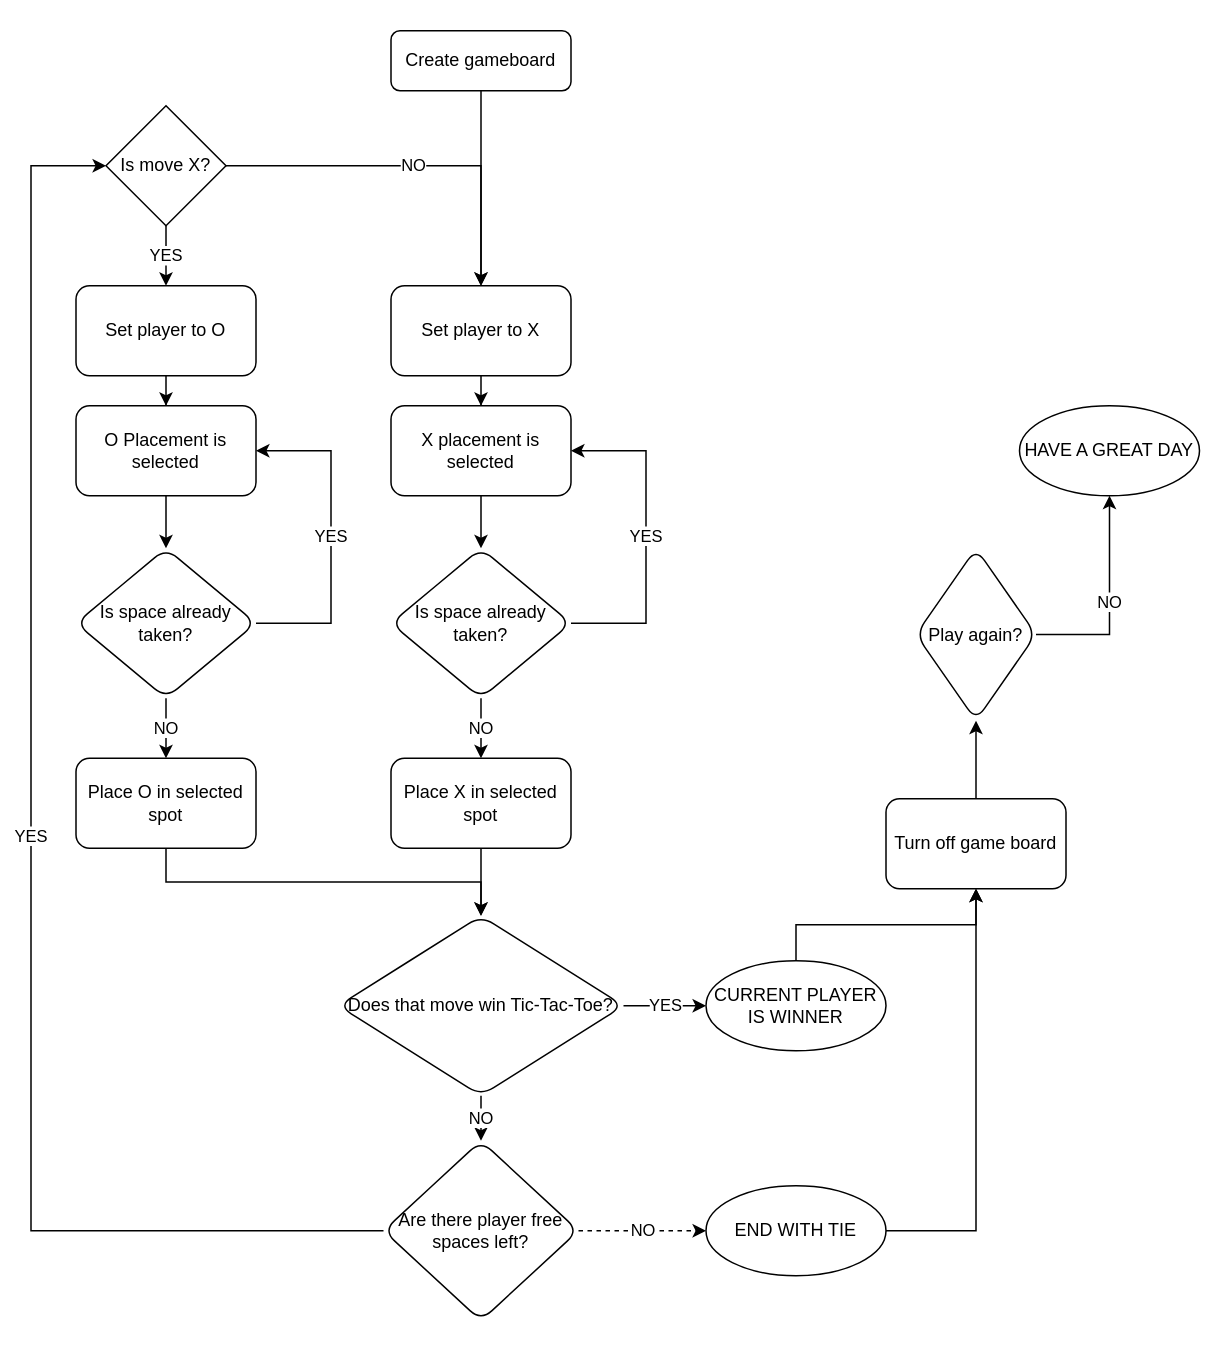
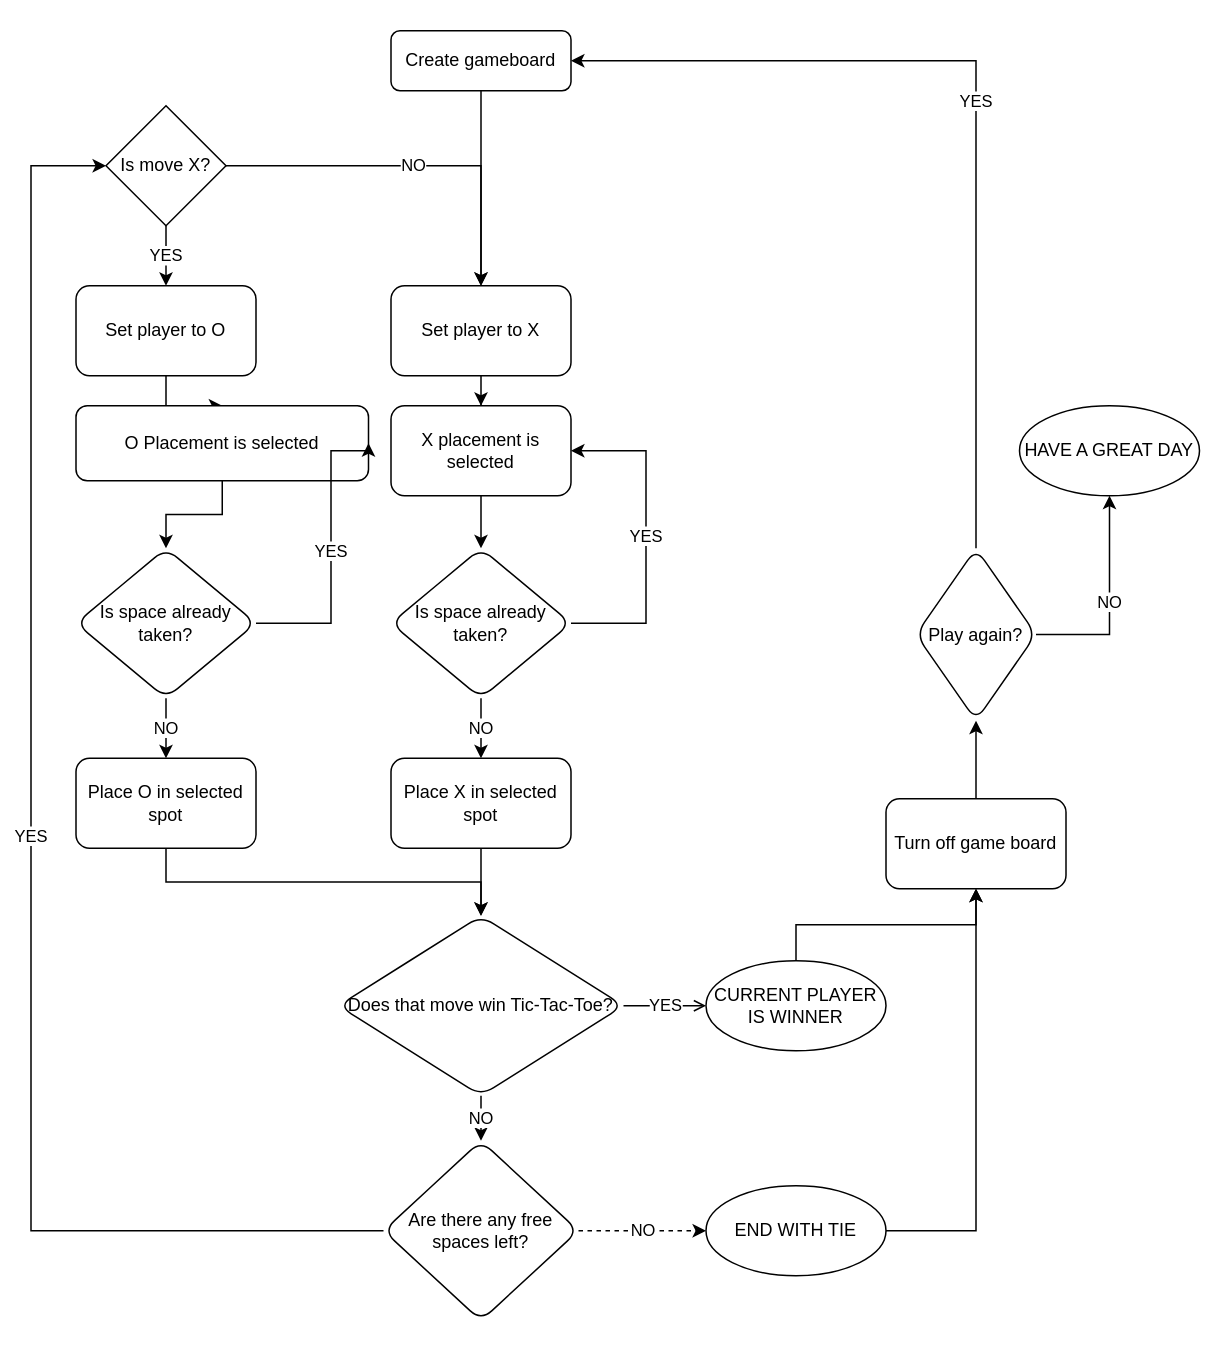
none -> (976, 107)
(166, 451) -> (222, 443)
(694, 1006) -> (696, 1006)
(481, 1231) -> (481, 1231)
